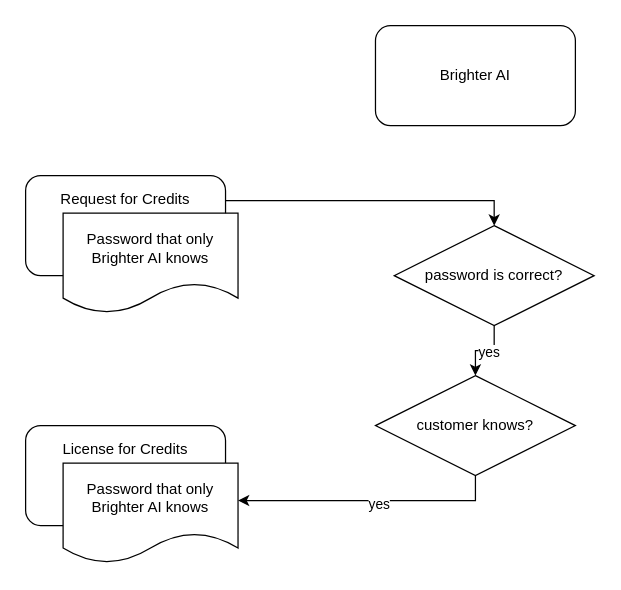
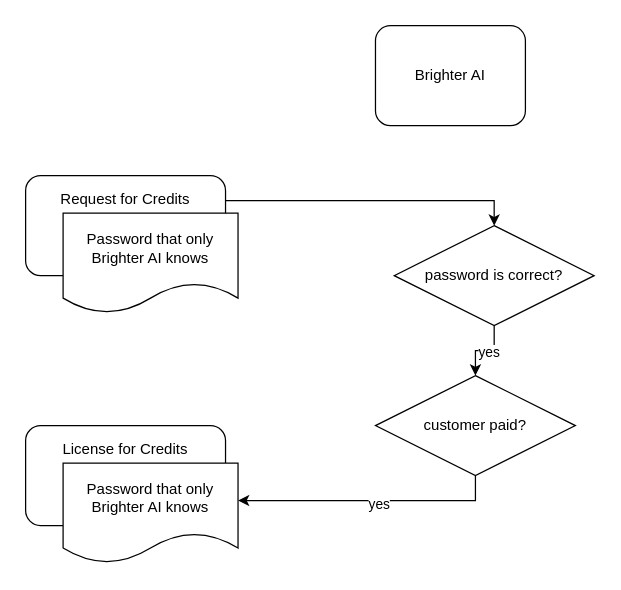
(476, 76) -> (451, 76)
(476, 426) -> (476, 426)
